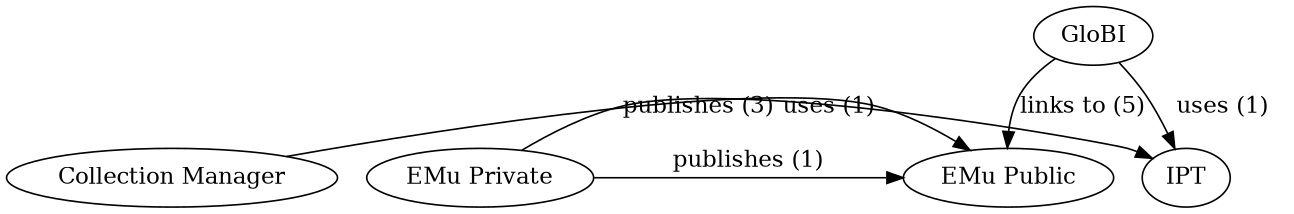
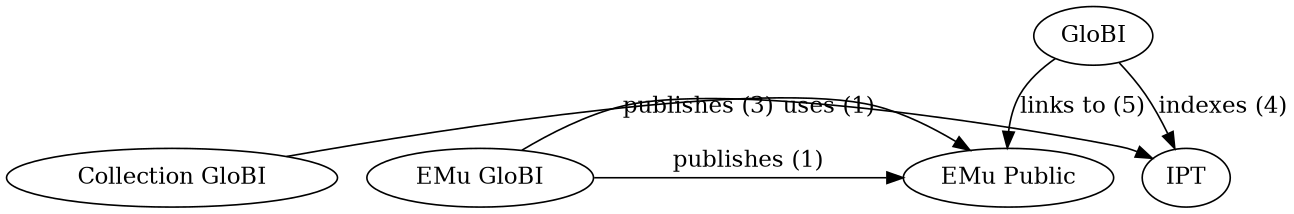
(1223, 107) -> (1223, 107)
(172, 178) -> (172, 178)
(480, 178) -> (480, 178)
